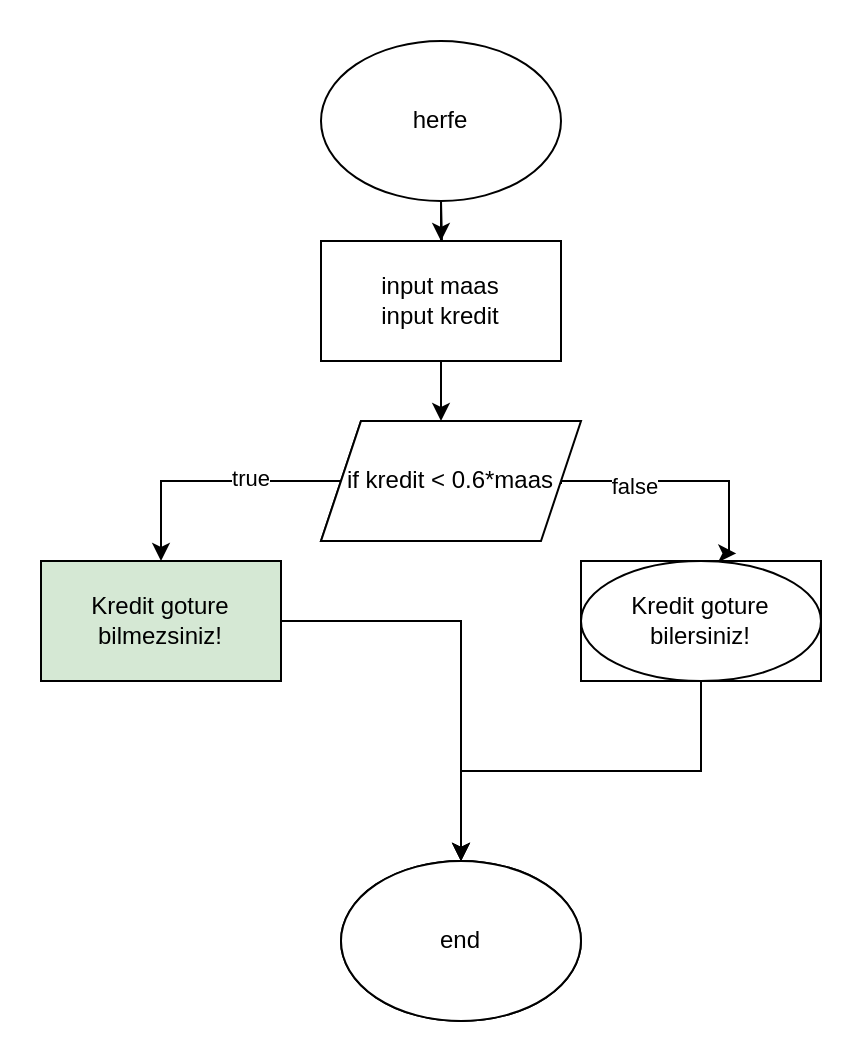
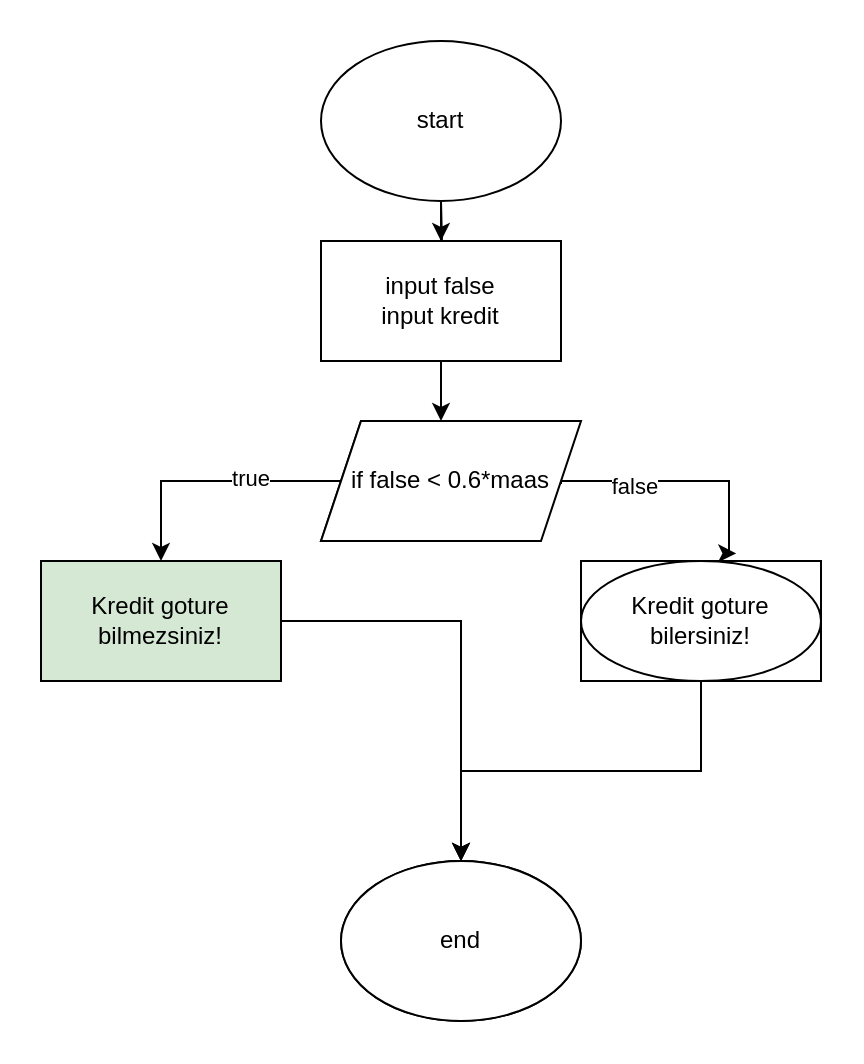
(441, 121) -> (441, 121)
(441, 301) -> (441, 301)
(451, 481) -> (451, 481)
